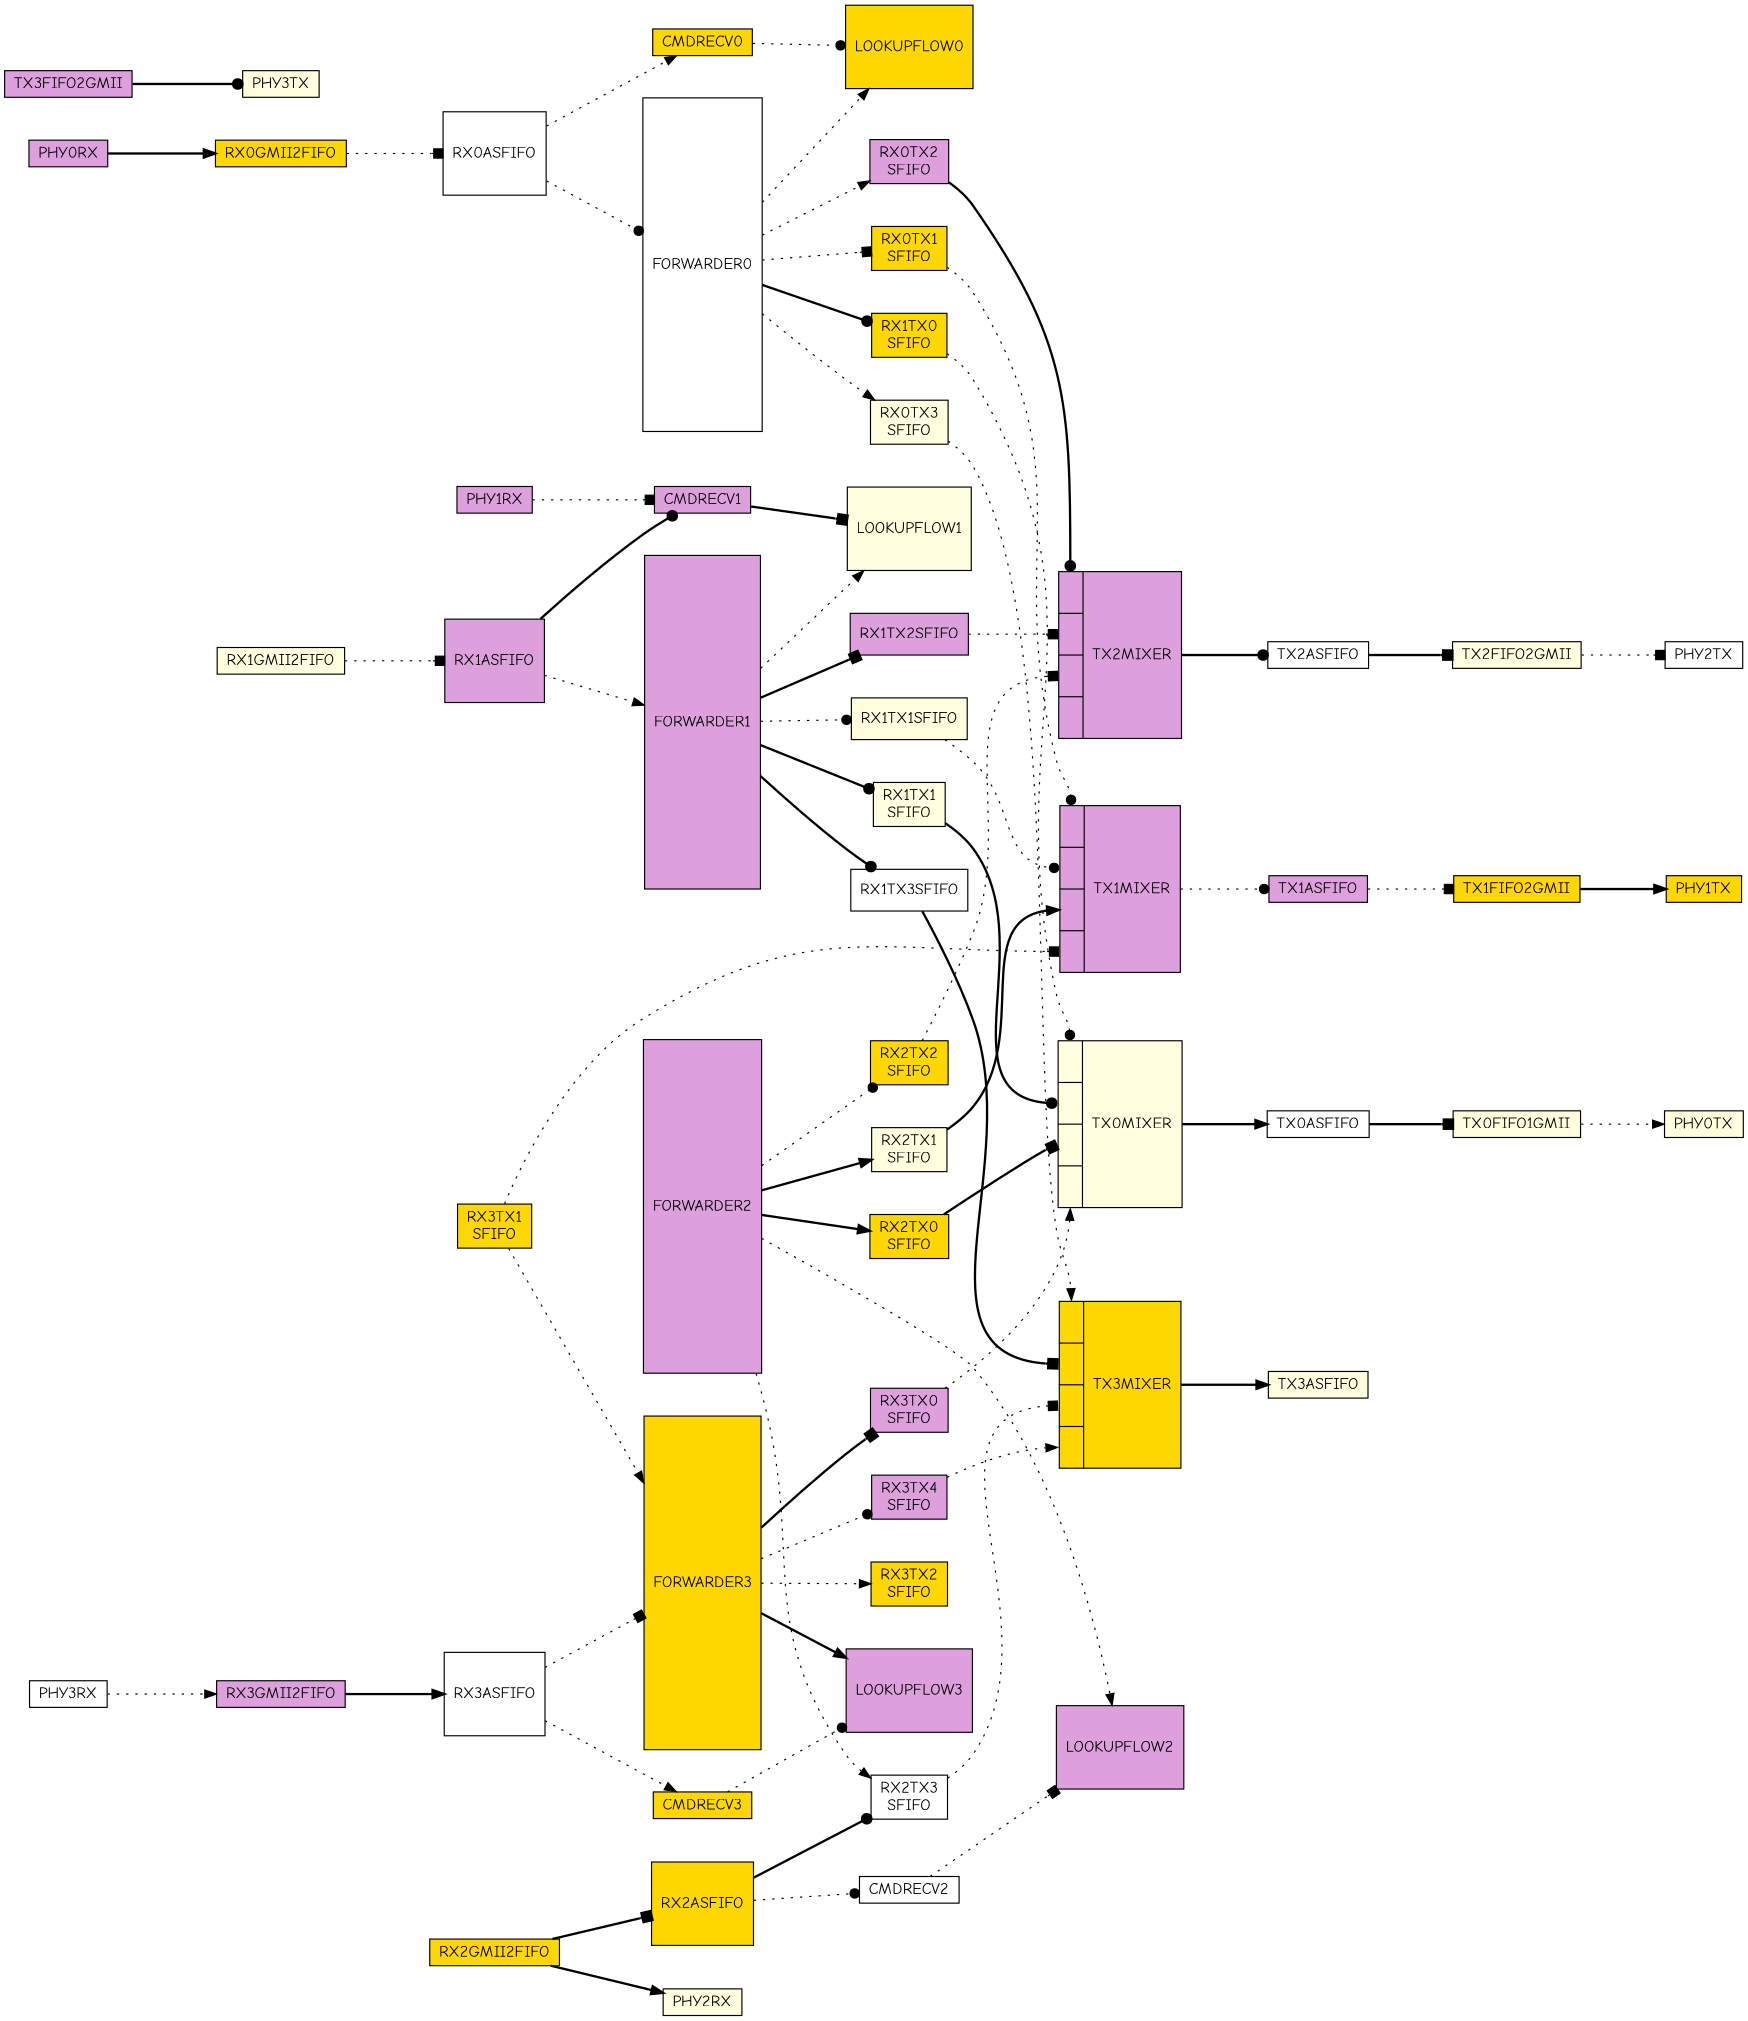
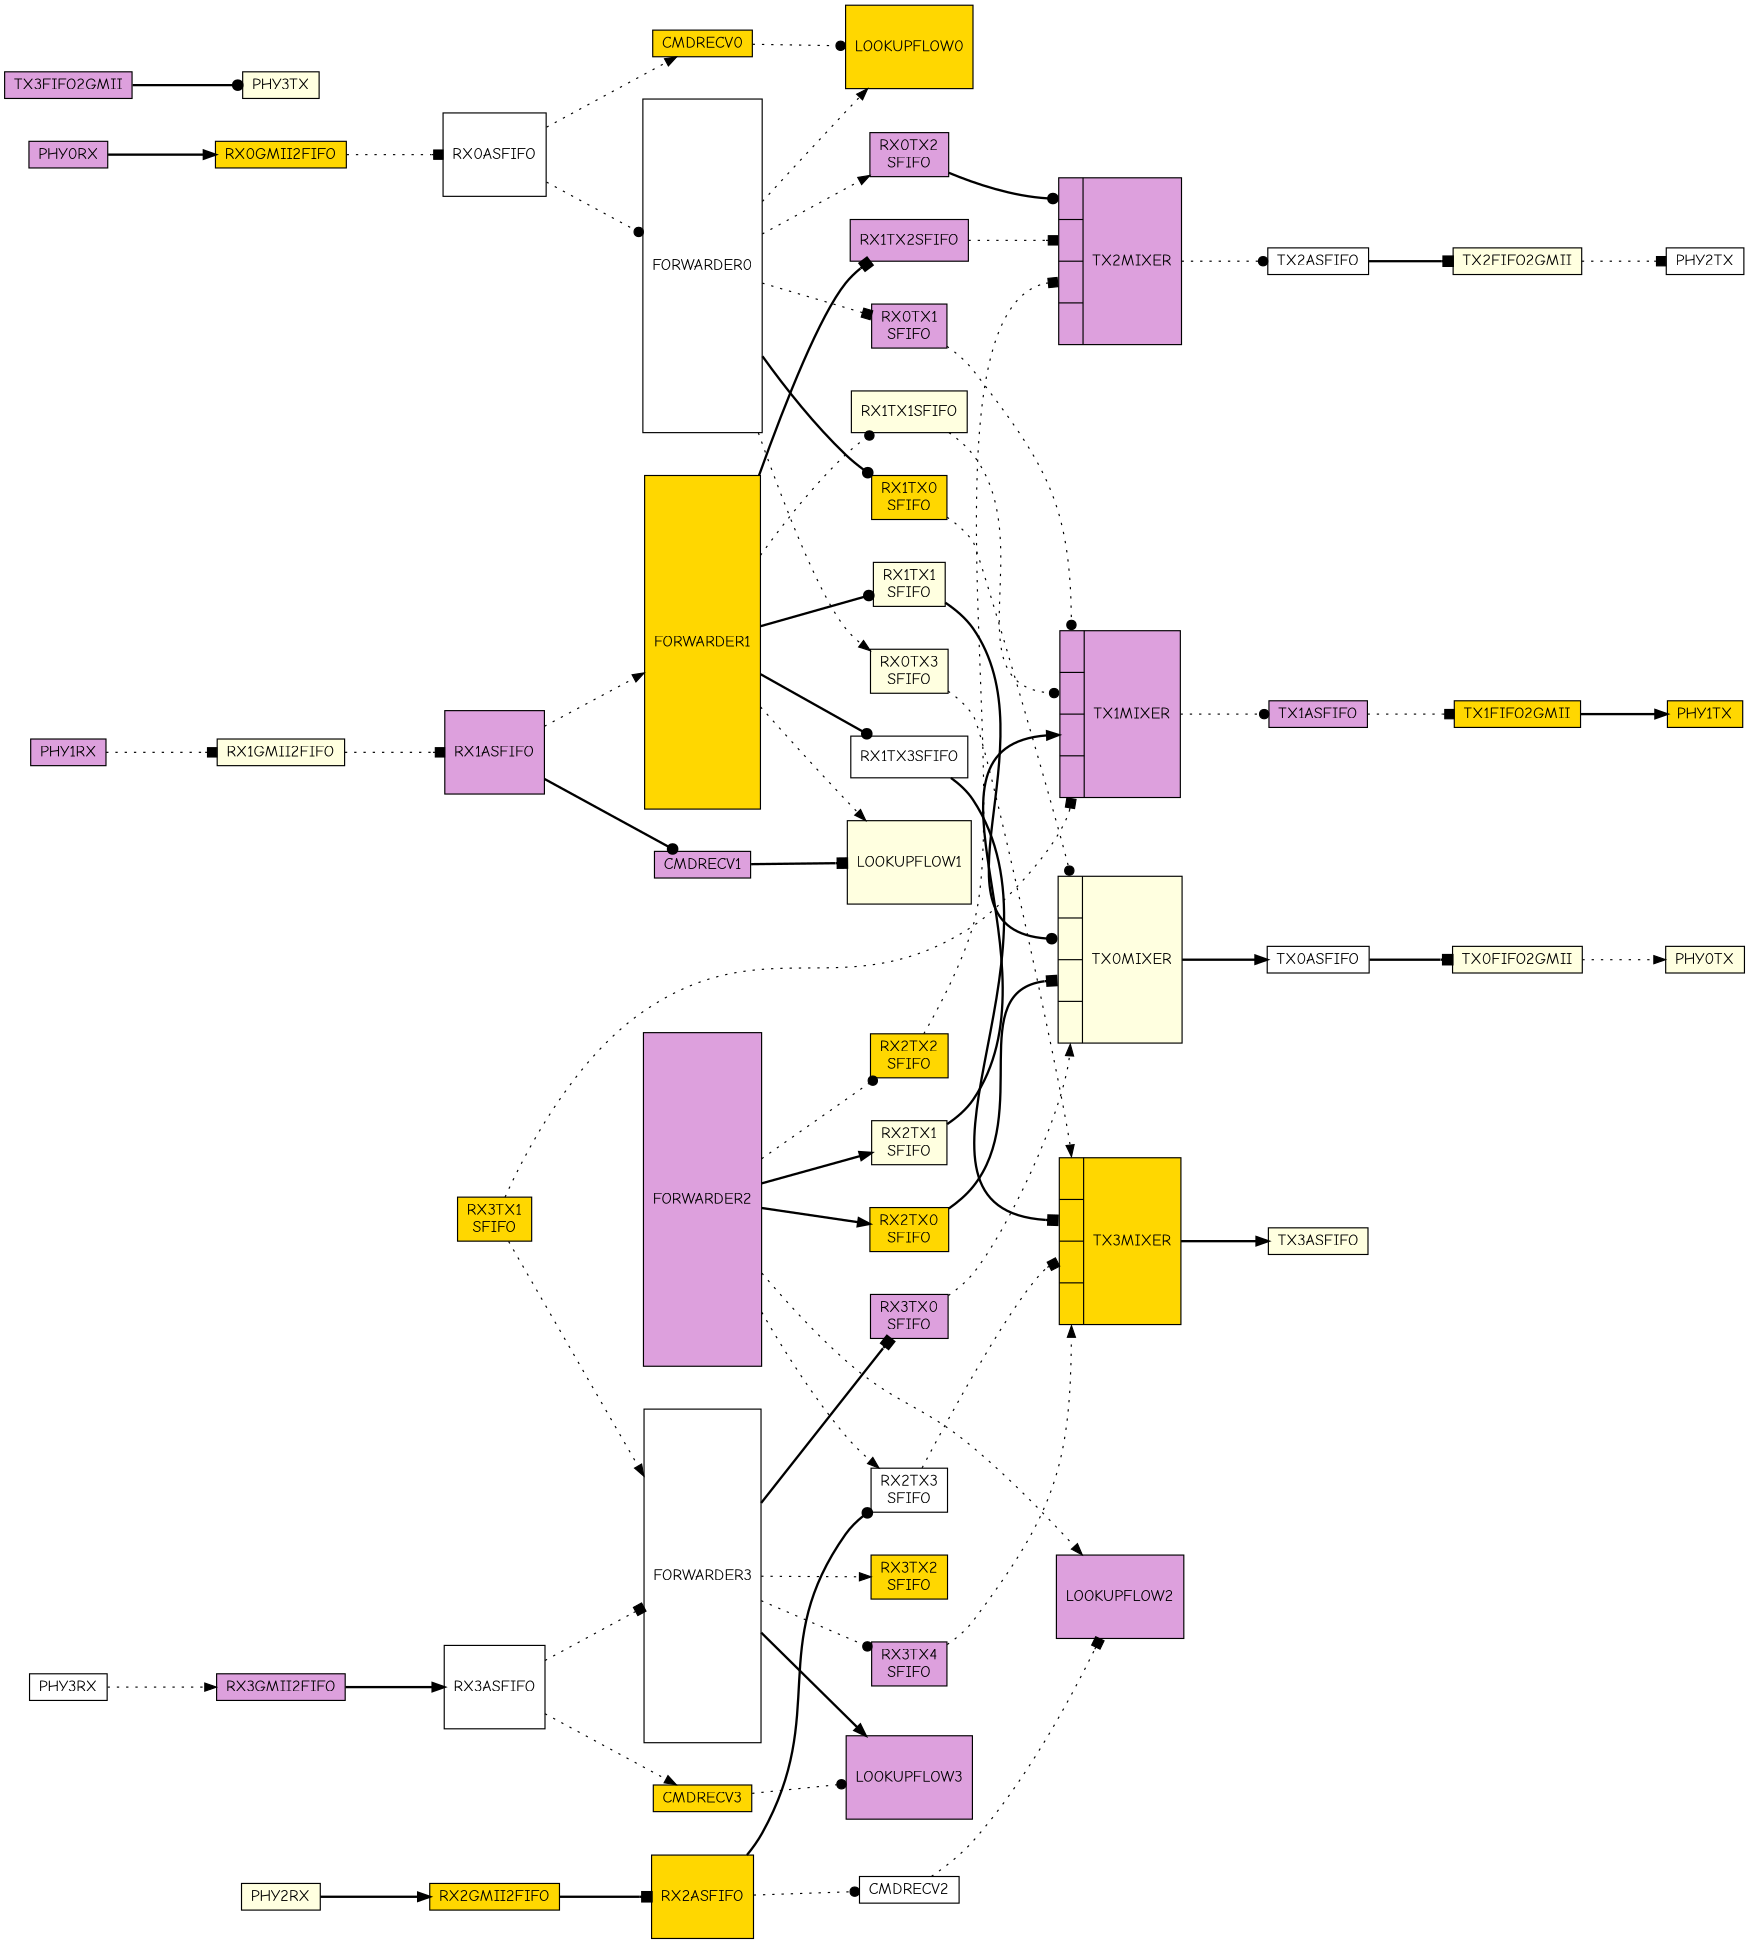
(909, 248) -> (909, 326)
(588, 500) -> (156, 752)
(1220, 655) -> (1220, 261)
(703, 722) -> (703, 642)
(1517, 1124) -> (1517, 960)
(703, 1583) -> (703, 1576)
(601, 1978) -> (369, 1897)
